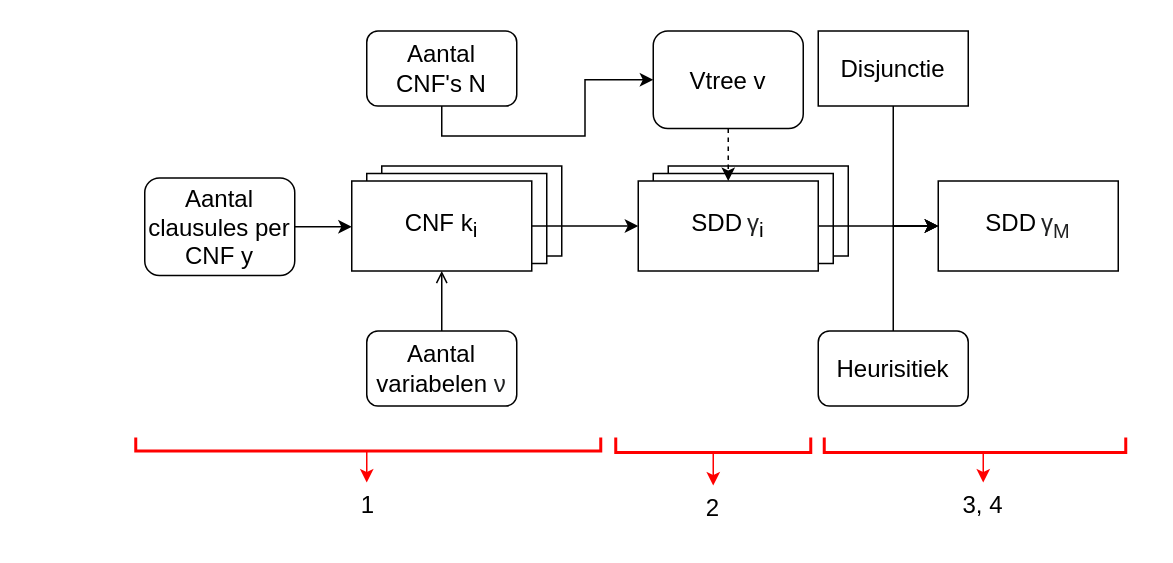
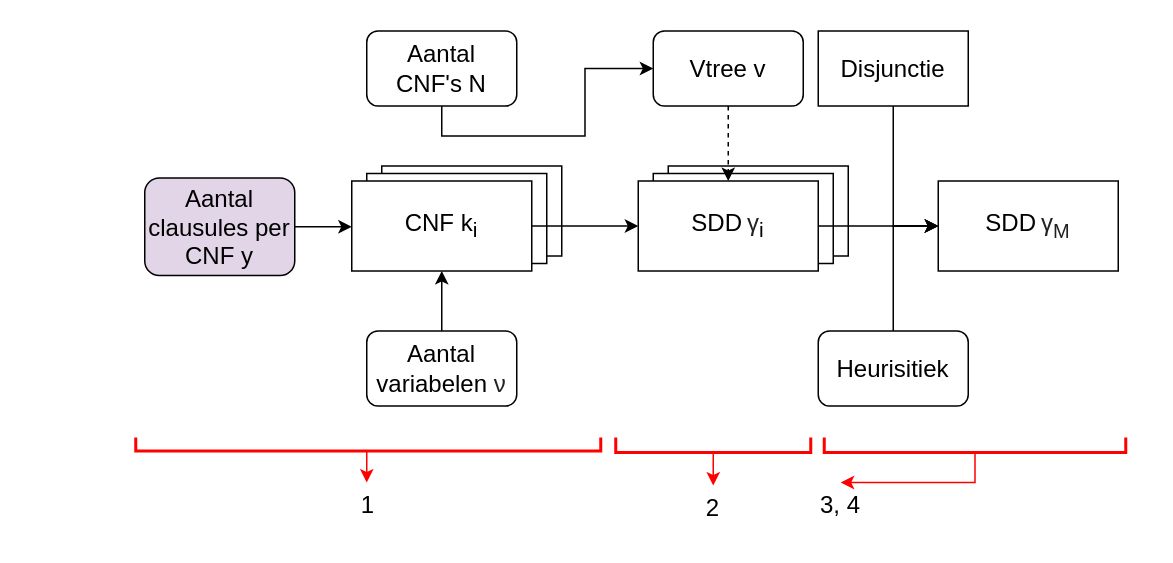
(728, 80) -> (728, 68)
(220, 227) -> (220, 227)
(442, 280) -> (442, 282)
(983, 505) -> (841, 505)
